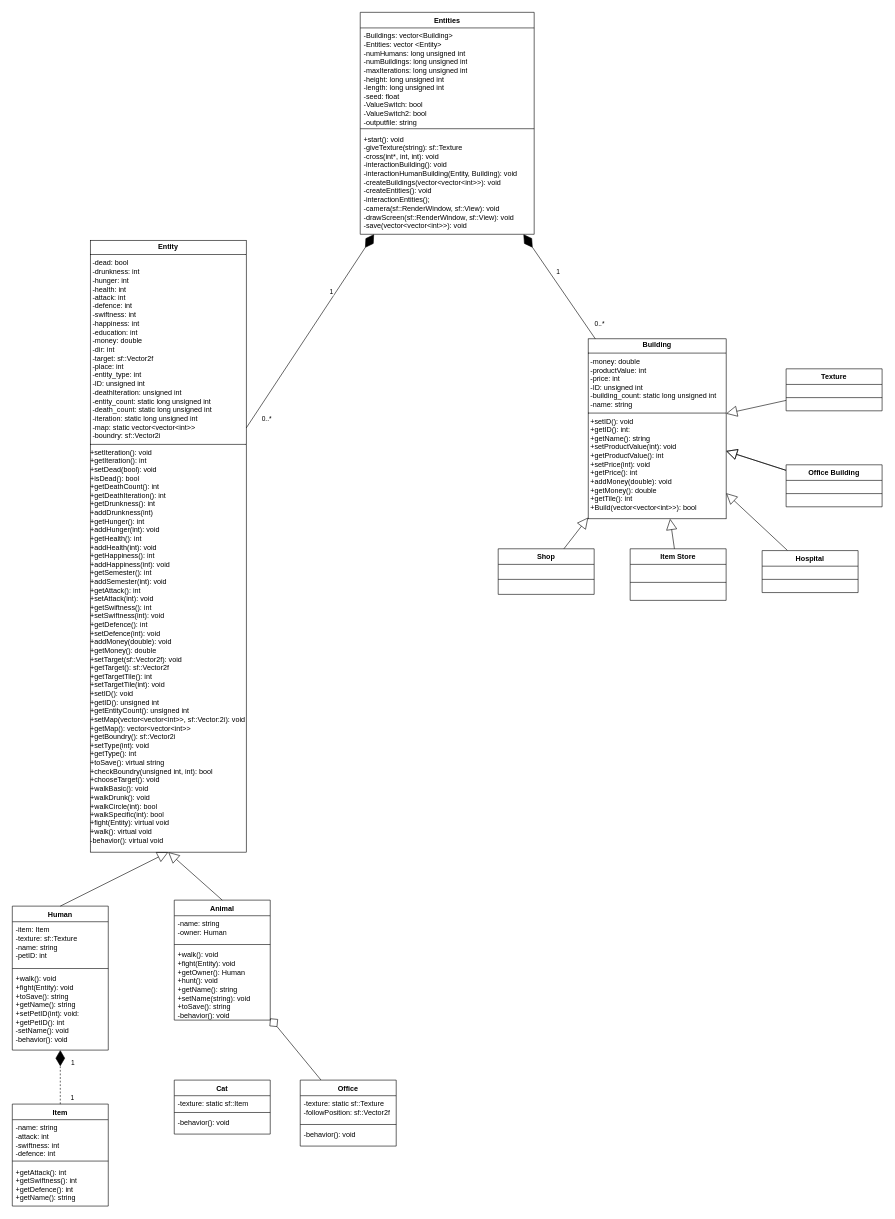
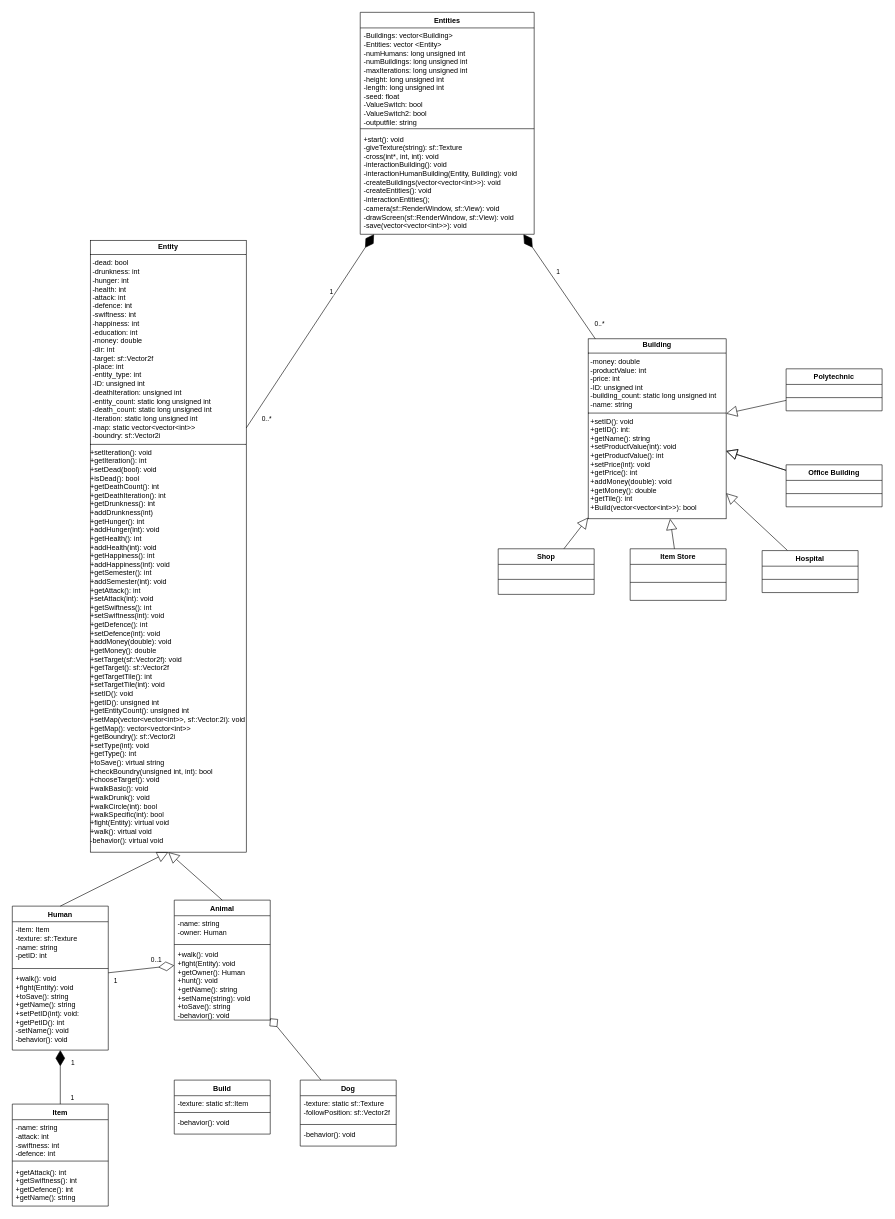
(834, 377) -> (834, 377)
none -> (135, 970)
(60, 1085) -> (60, 1085)
(222, 1089) -> (222, 1089)
(348, 1089) -> (348, 1089)
